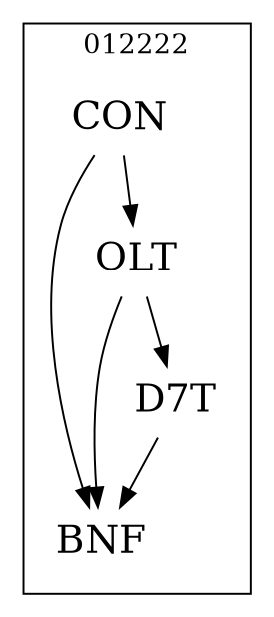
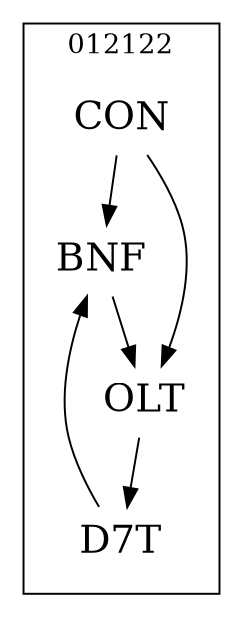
(137, 46) -> (122, 46)
(97, 390) -> (121, 322)
